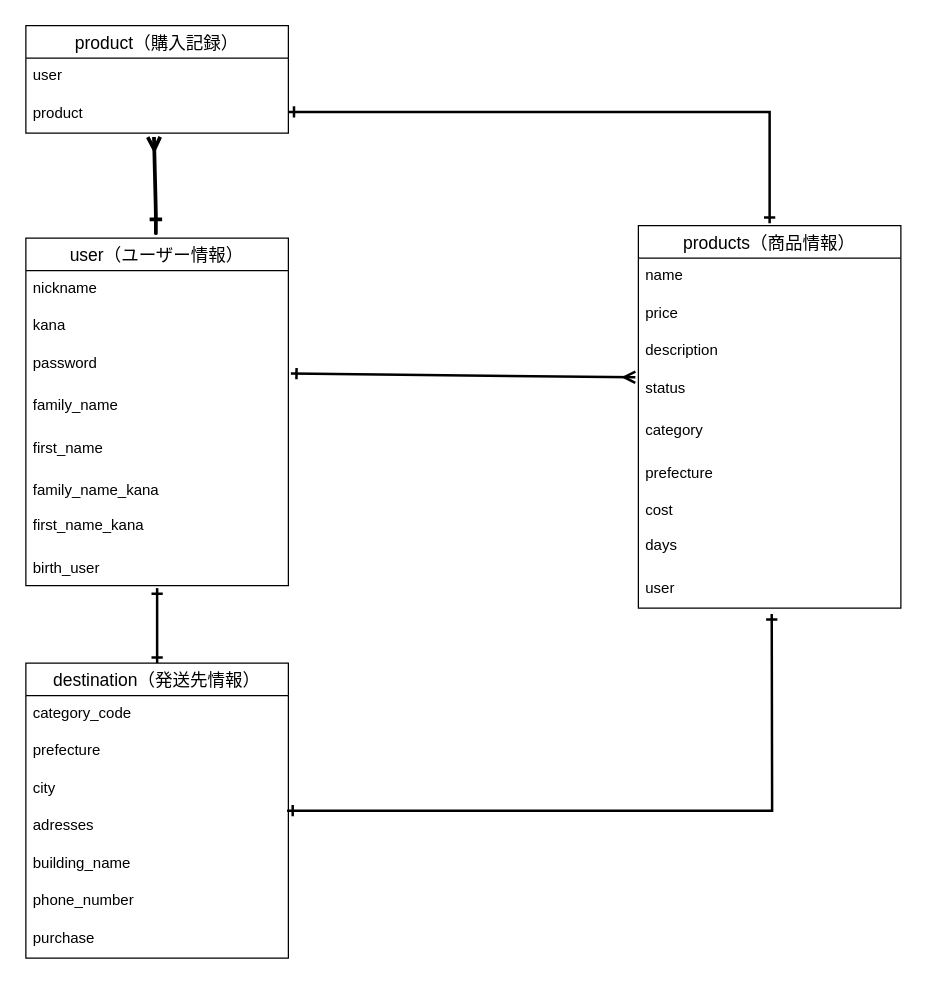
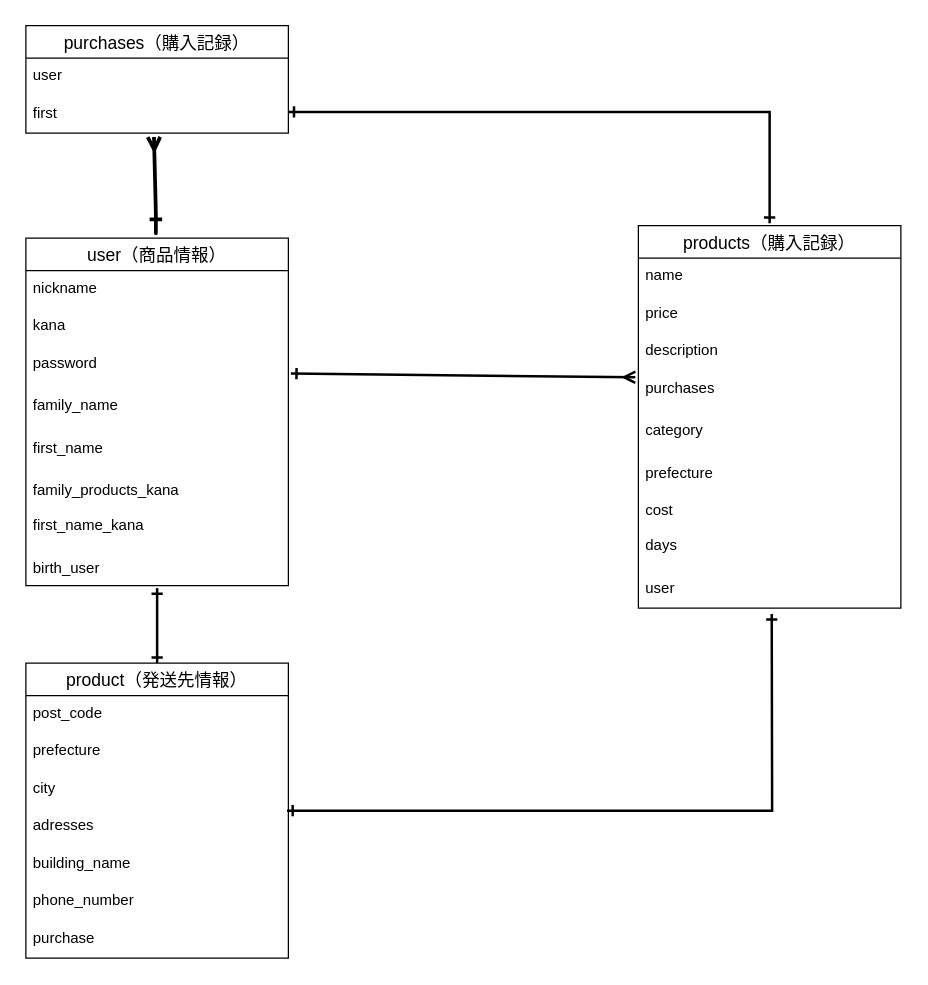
(156, 43) -> (156, 43)
(62, 113) -> (52, 113)
(769, 243) -> (769, 243)
(156, 255) -> (156, 255)
(670, 388) -> (683, 388)
(96, 490) -> (113, 490)
(156, 680) -> (156, 680)
(87, 713) -> (70, 713)
